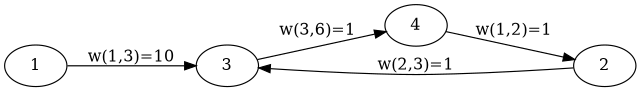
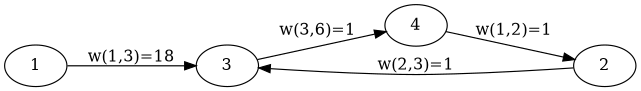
(132, 57) -> (132, 57)
